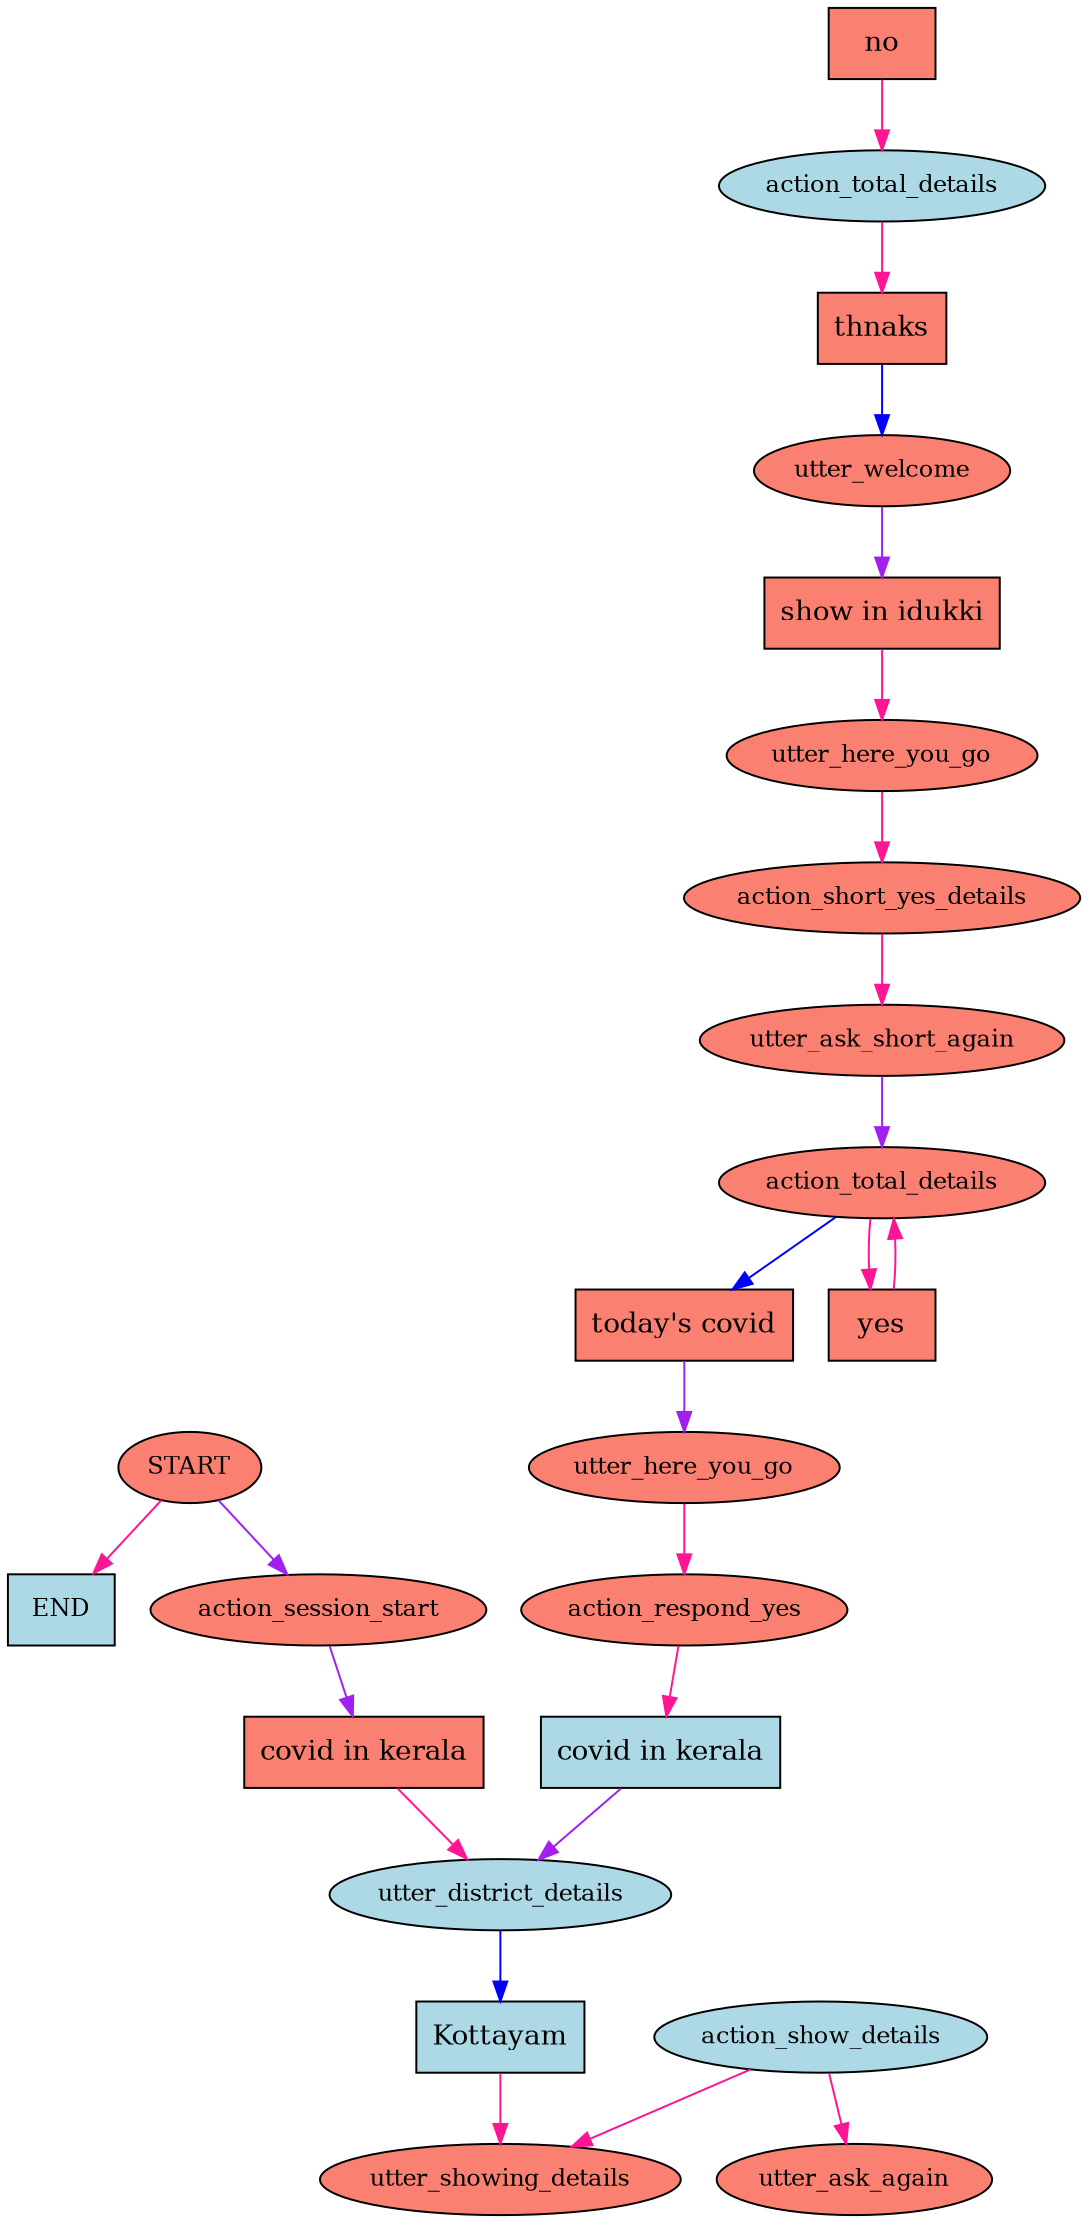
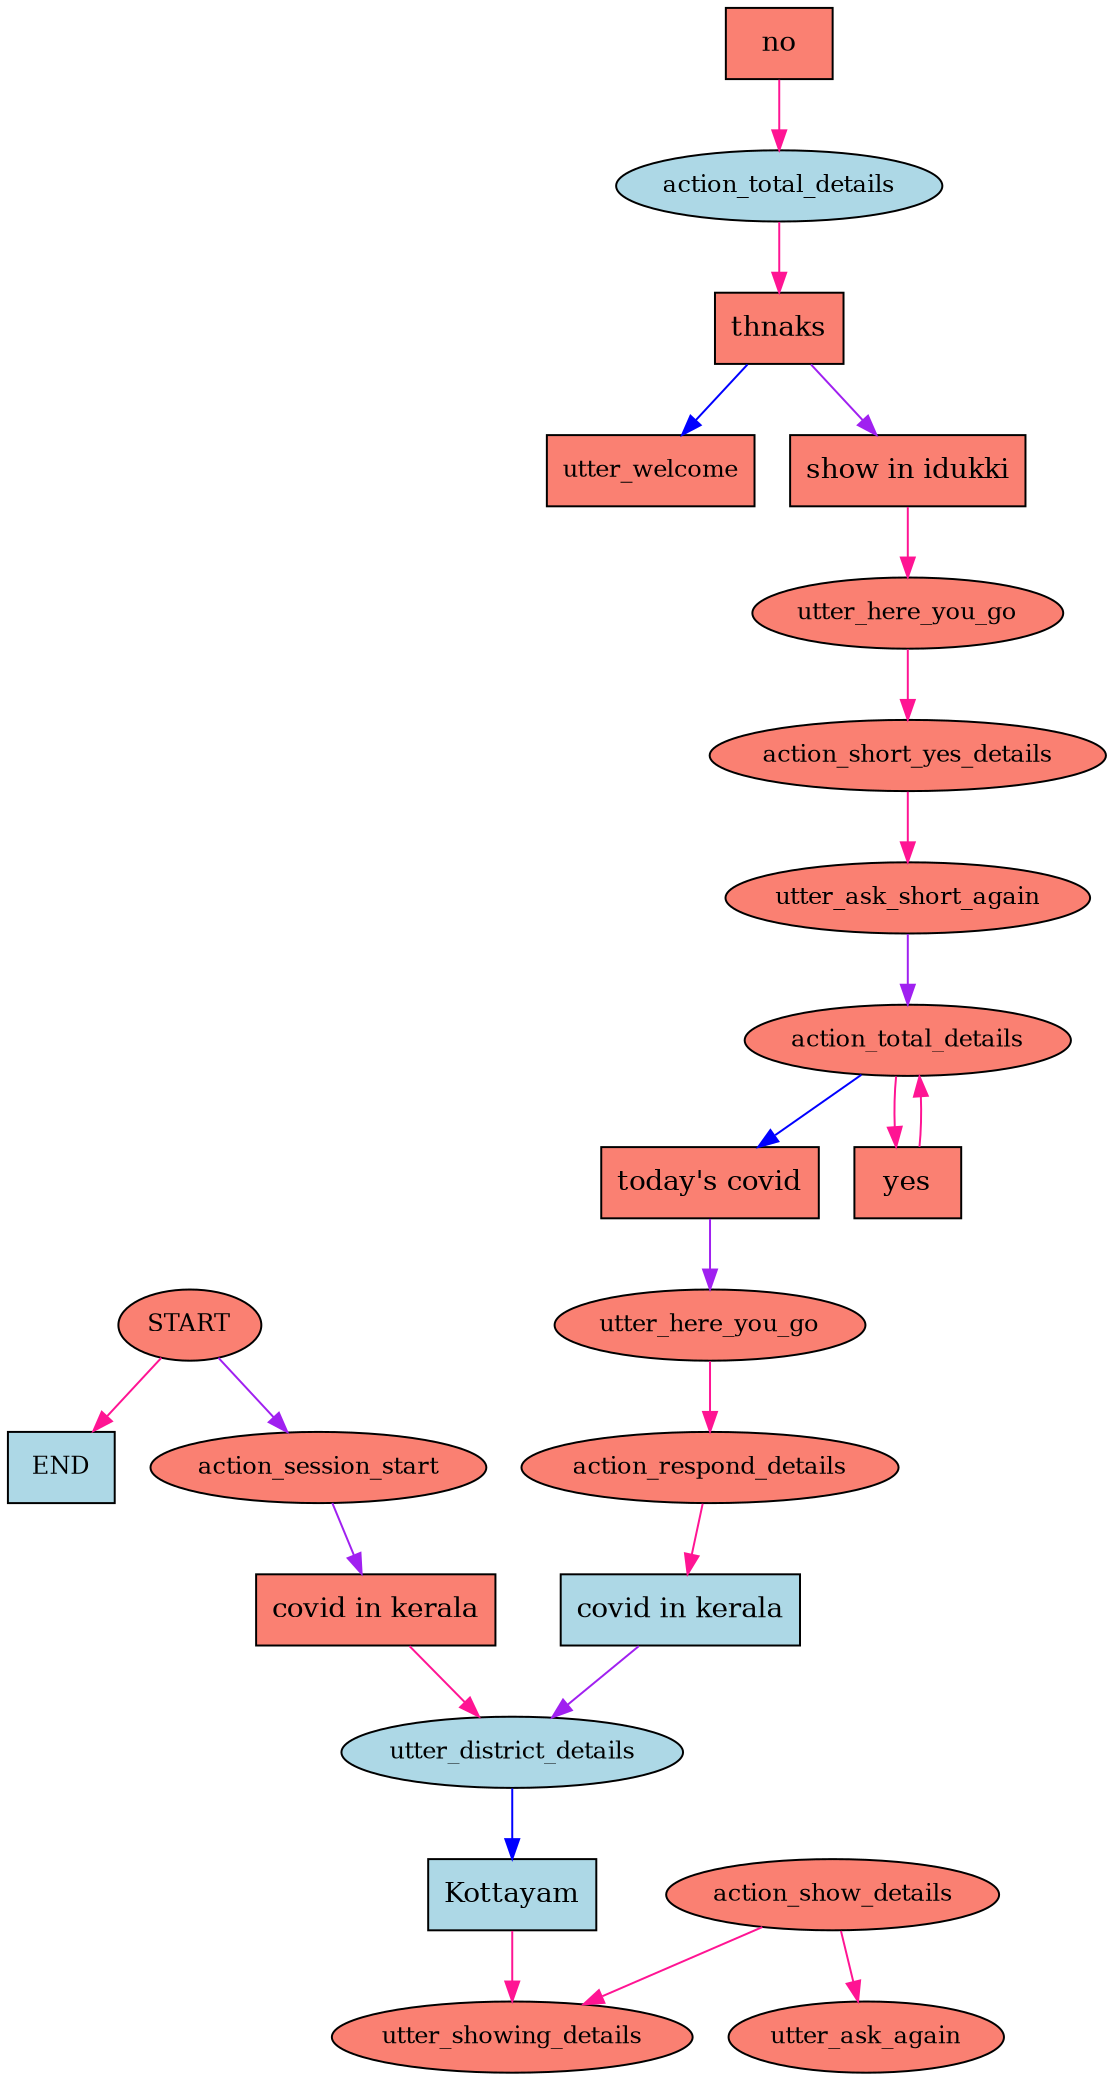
(882, 471) -> (651, 471)
(882, 532) -> (837, 392)
(684, 1610) -> (710, 1468)
(821, 2037) -> (833, 1895)
